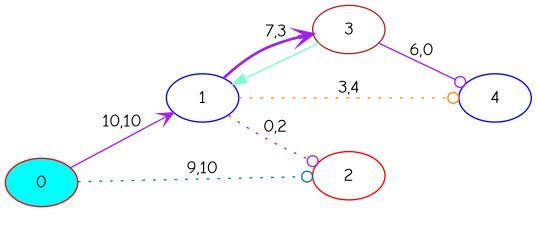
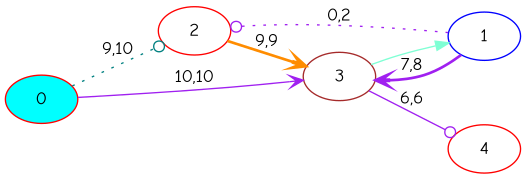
(276, 32) -> (412, 65)
(422, 50) -> (412, 99)
none -> (260, 51)
(343, 98) -> none
(495, 98) -> (484, 149)
(116, 143) -> (184, 91)
